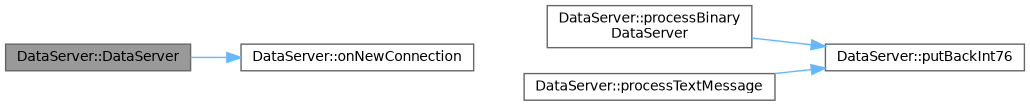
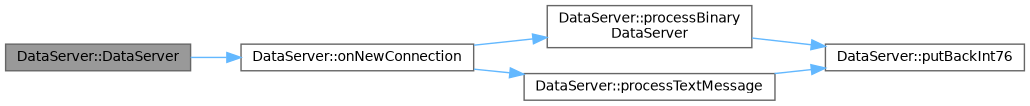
none -> (503, 42)
none -> (492, 71)
